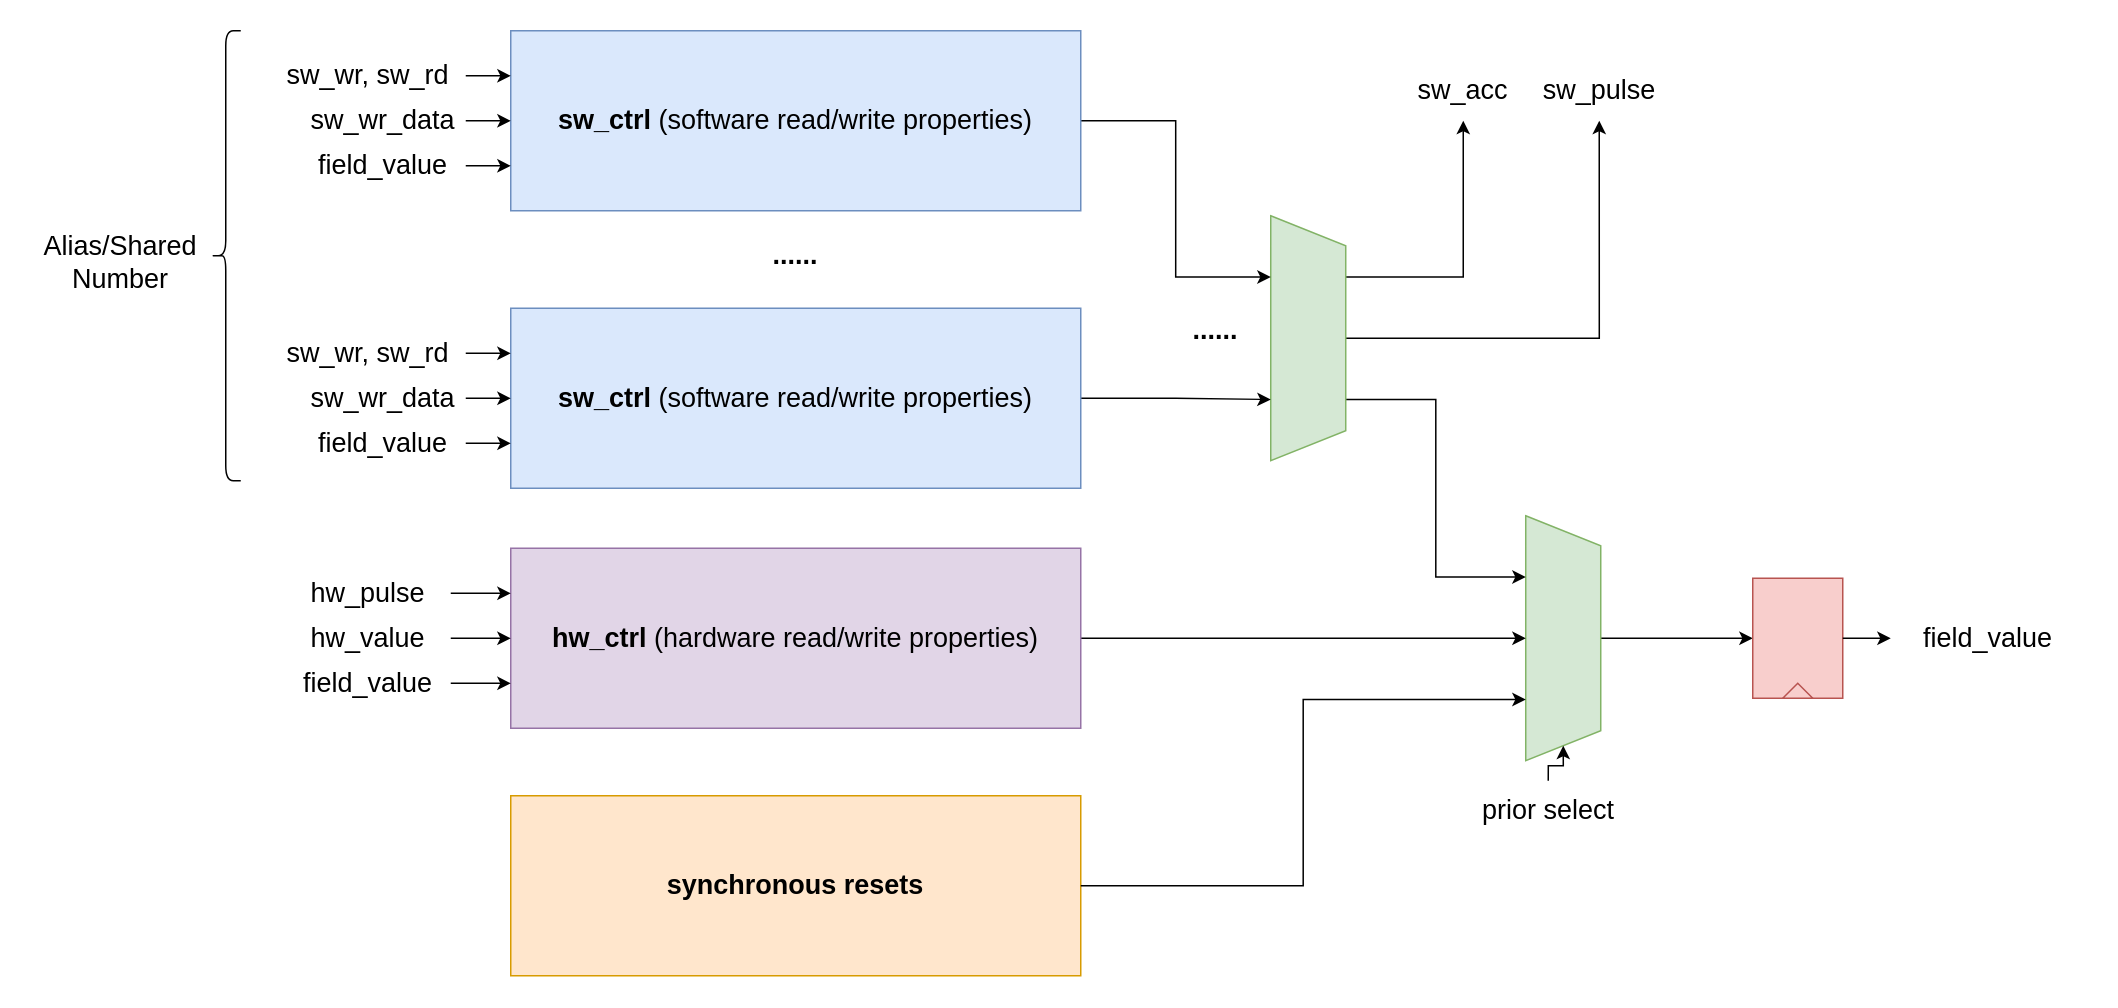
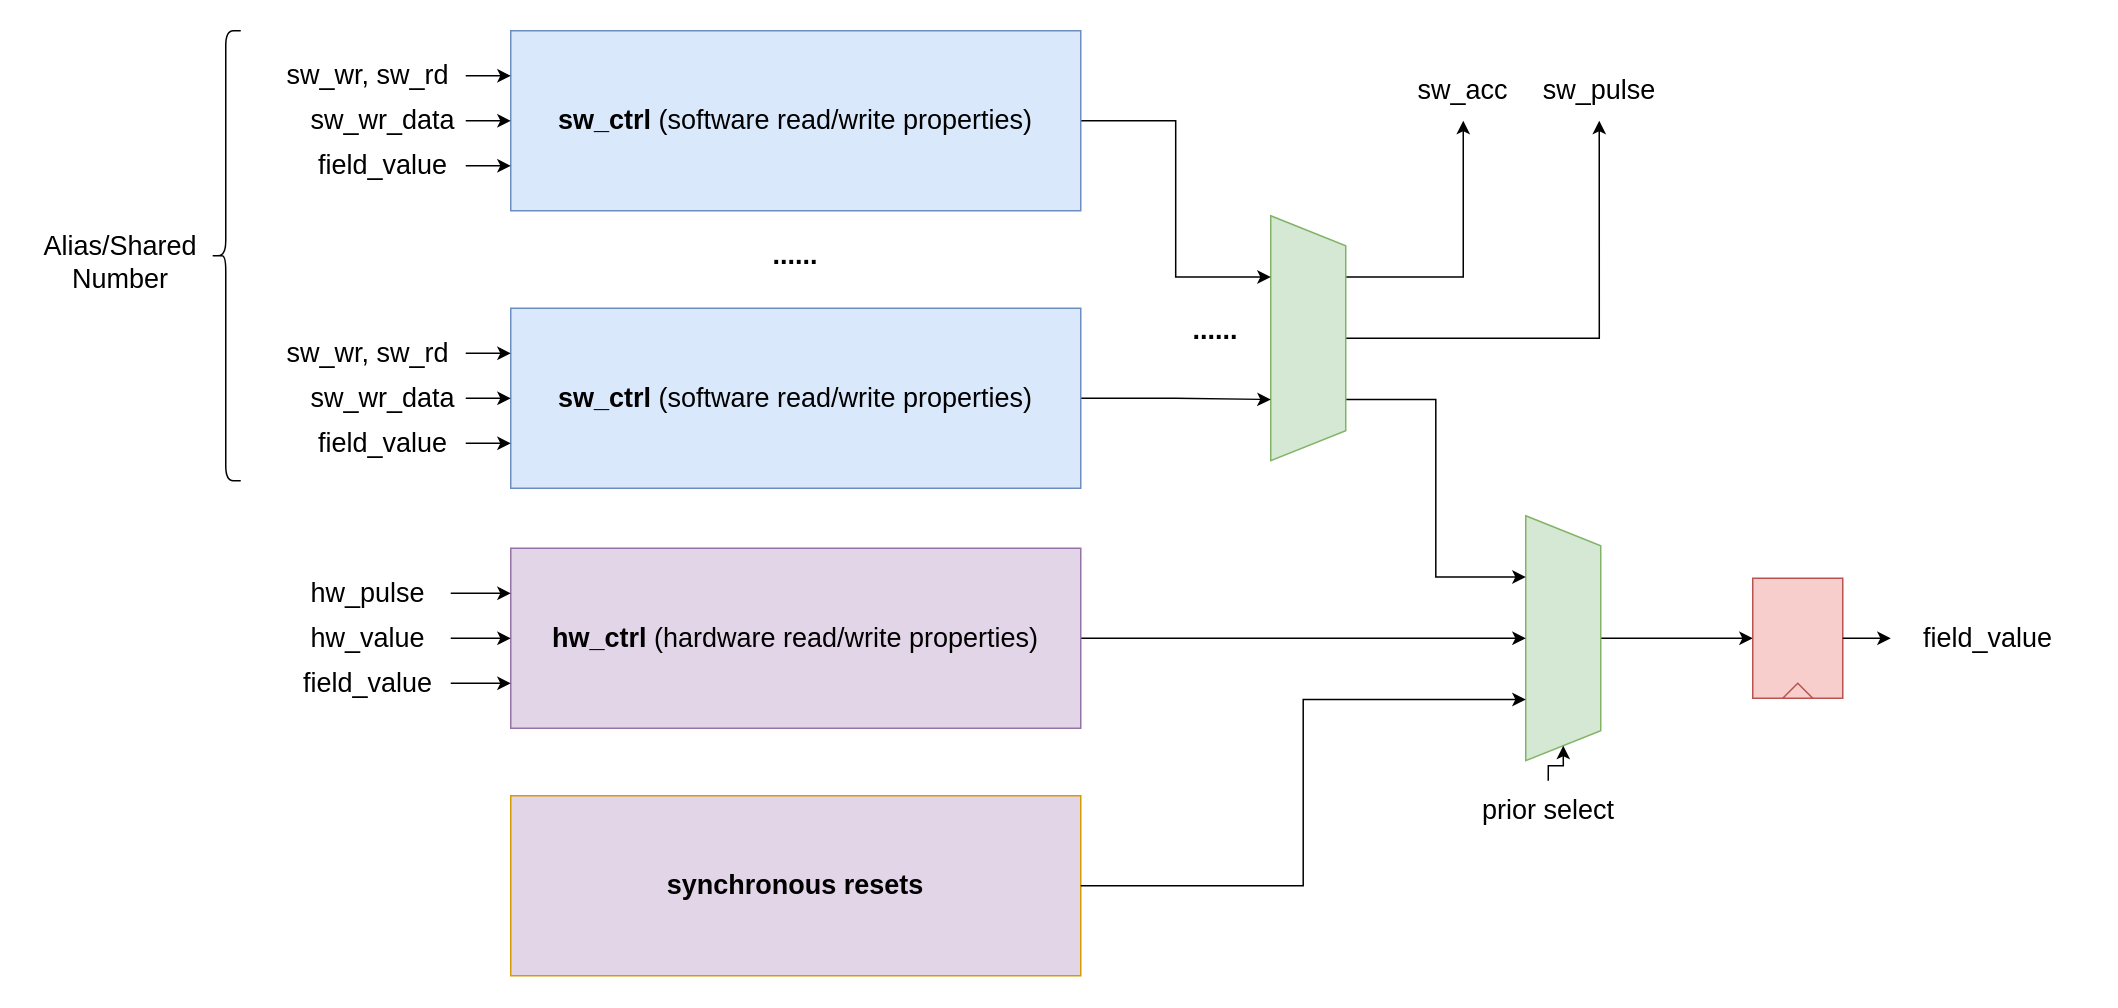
(796, 886) -> (796, 886)
